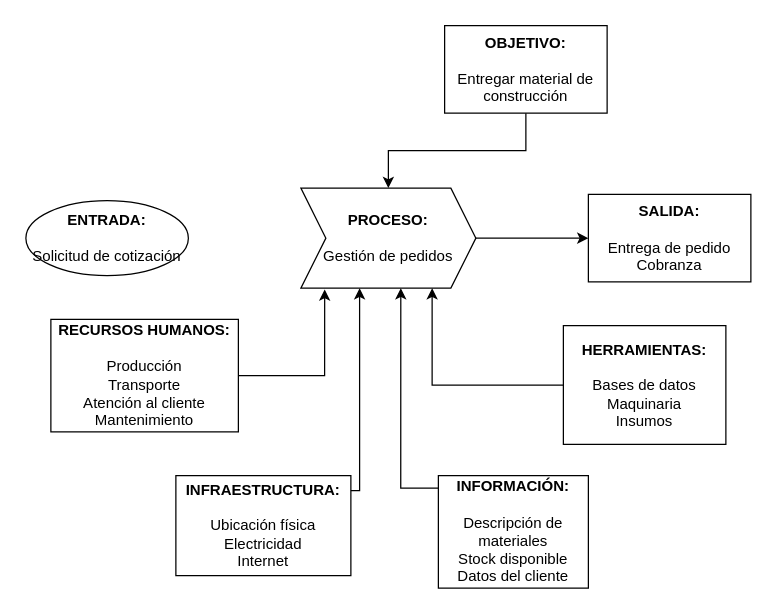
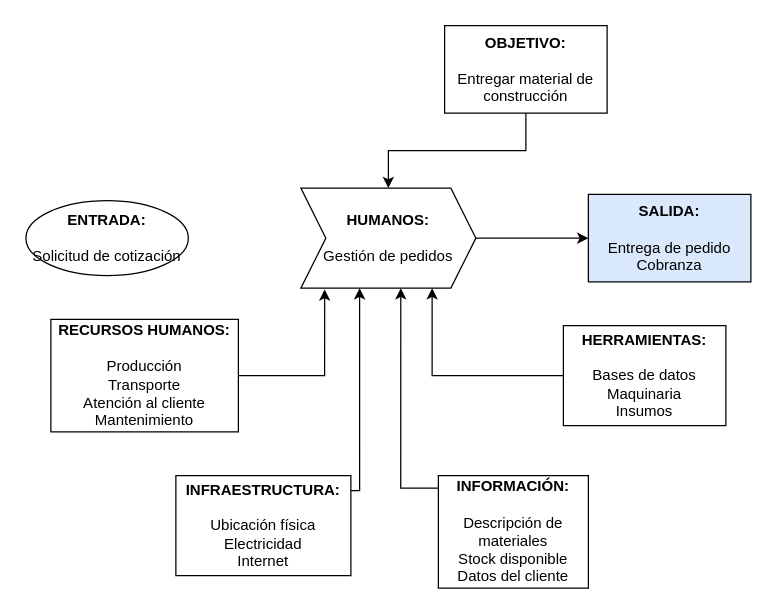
(388, 238) -> (388, 238)
(669, 238) -> (669, 238)
(644, 385) -> (644, 376)
